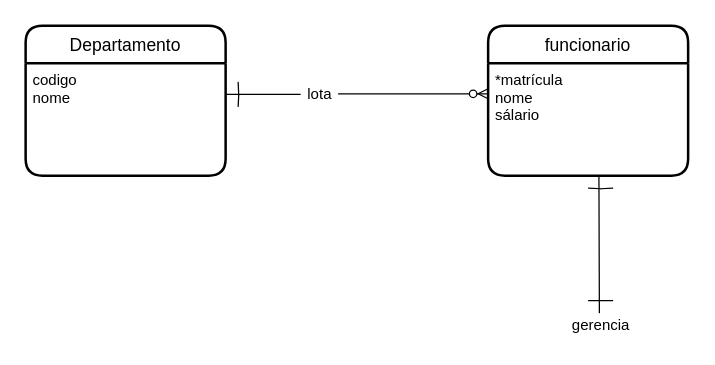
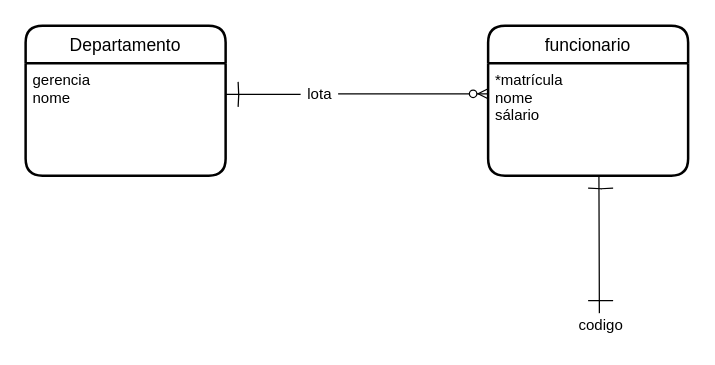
(56, 80) -> (64, 80)
(601, 326) -> (601, 326)
